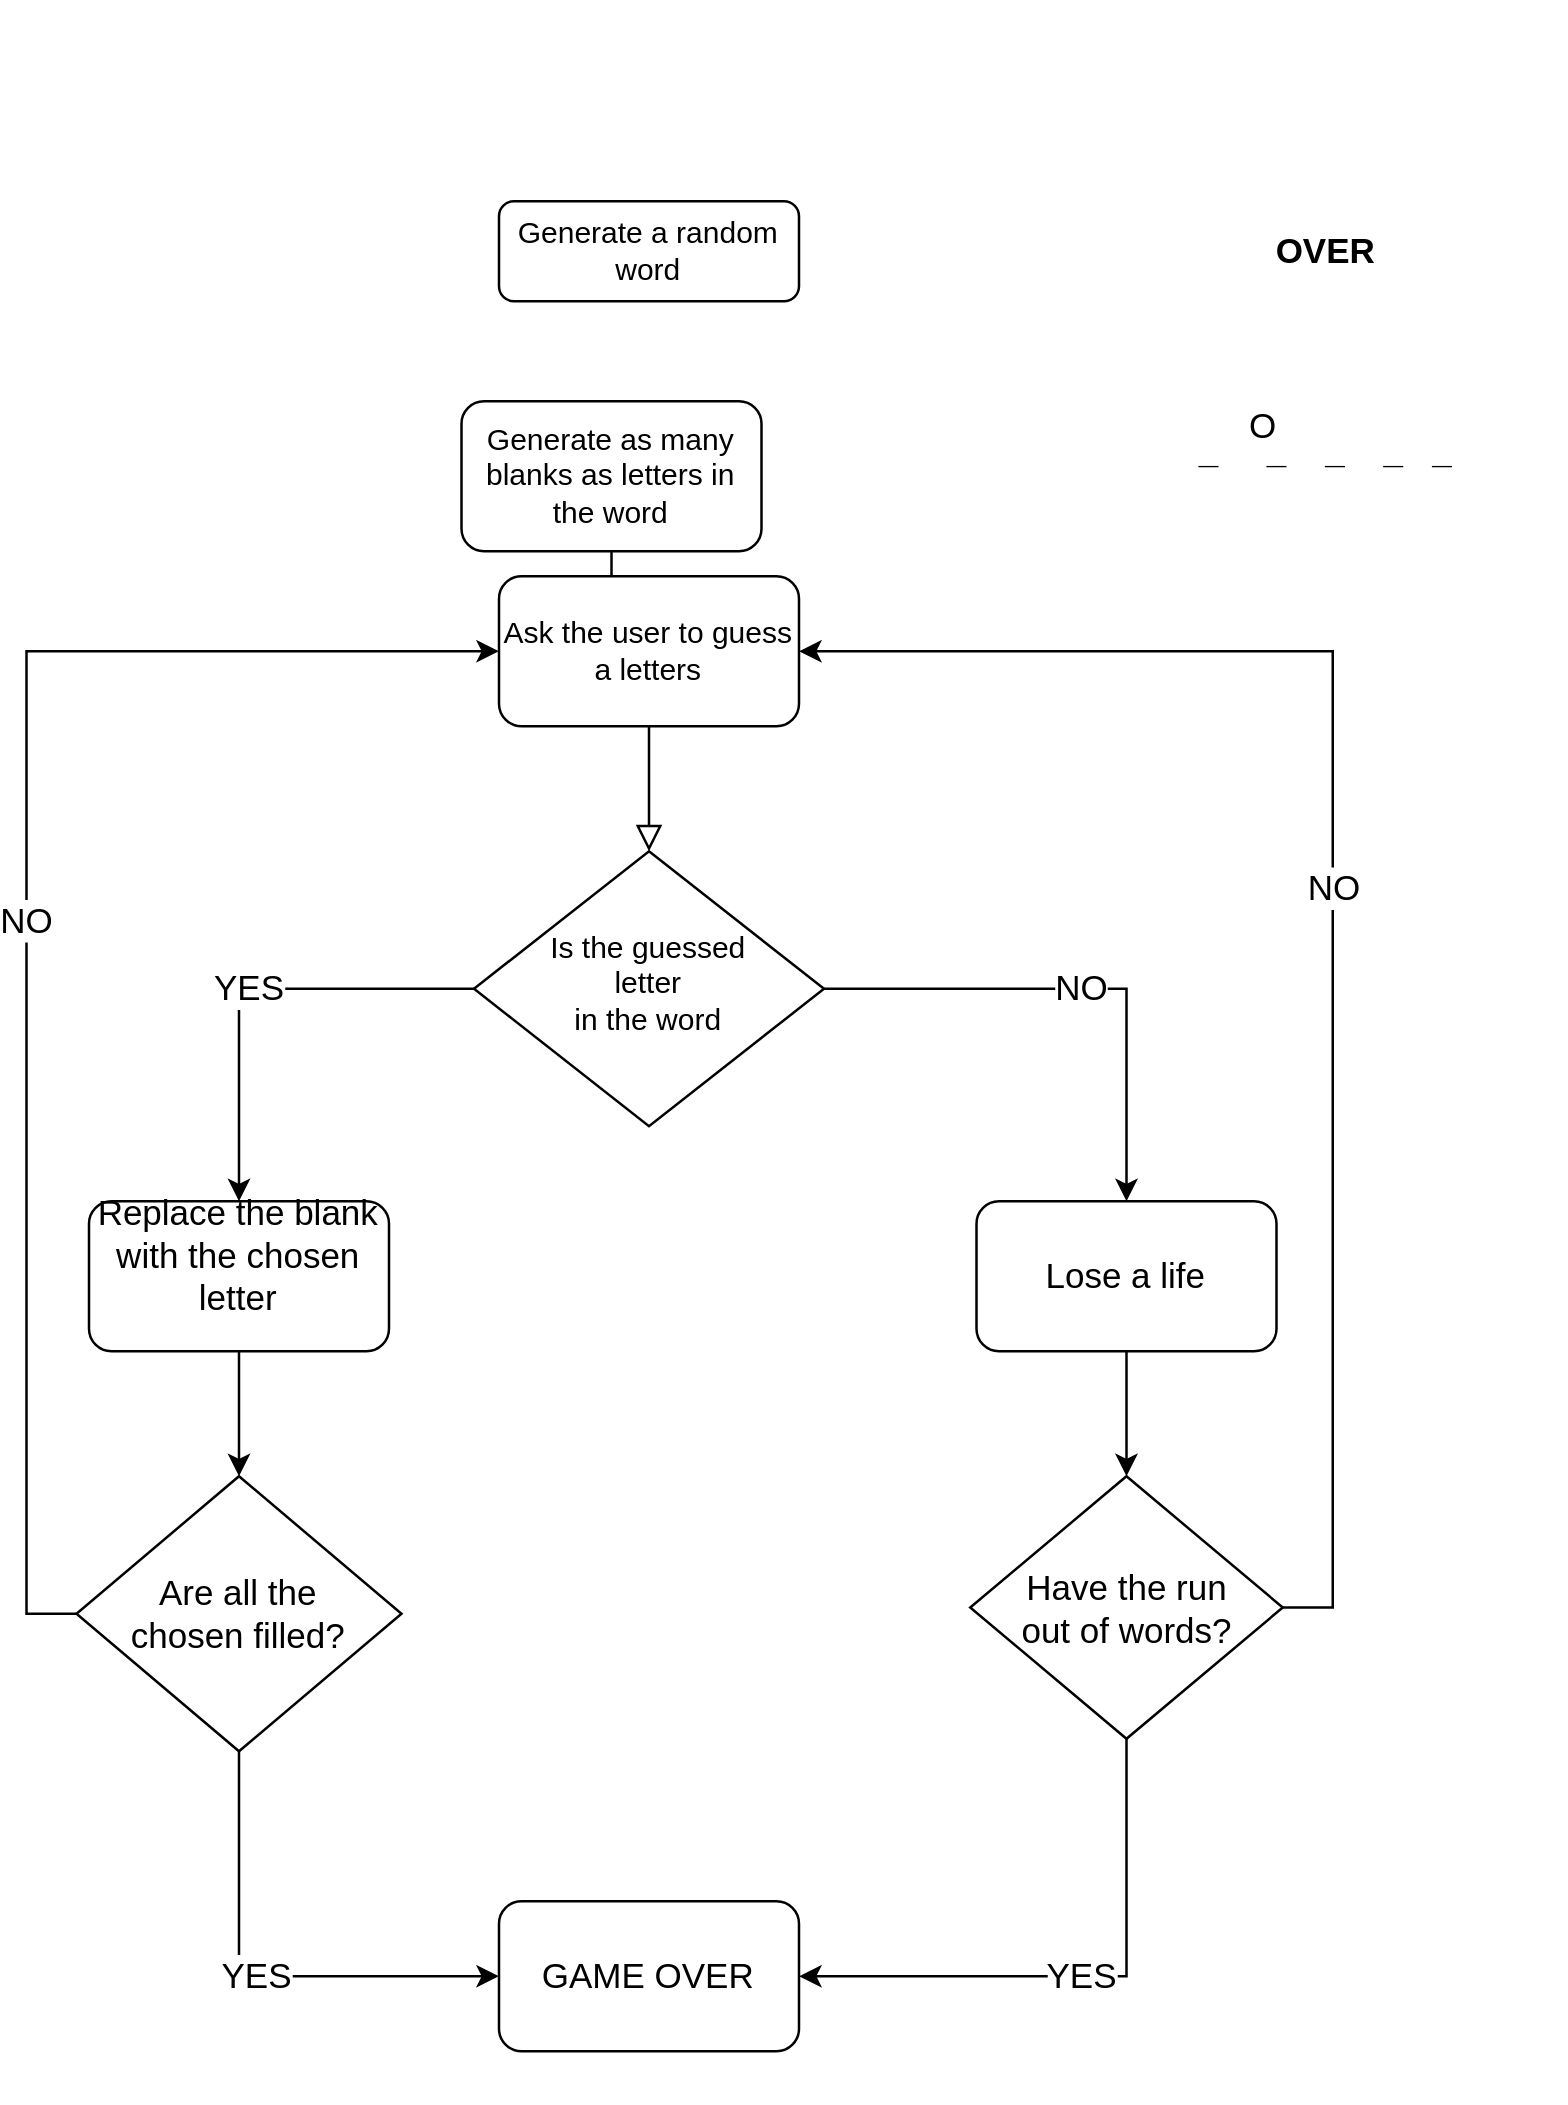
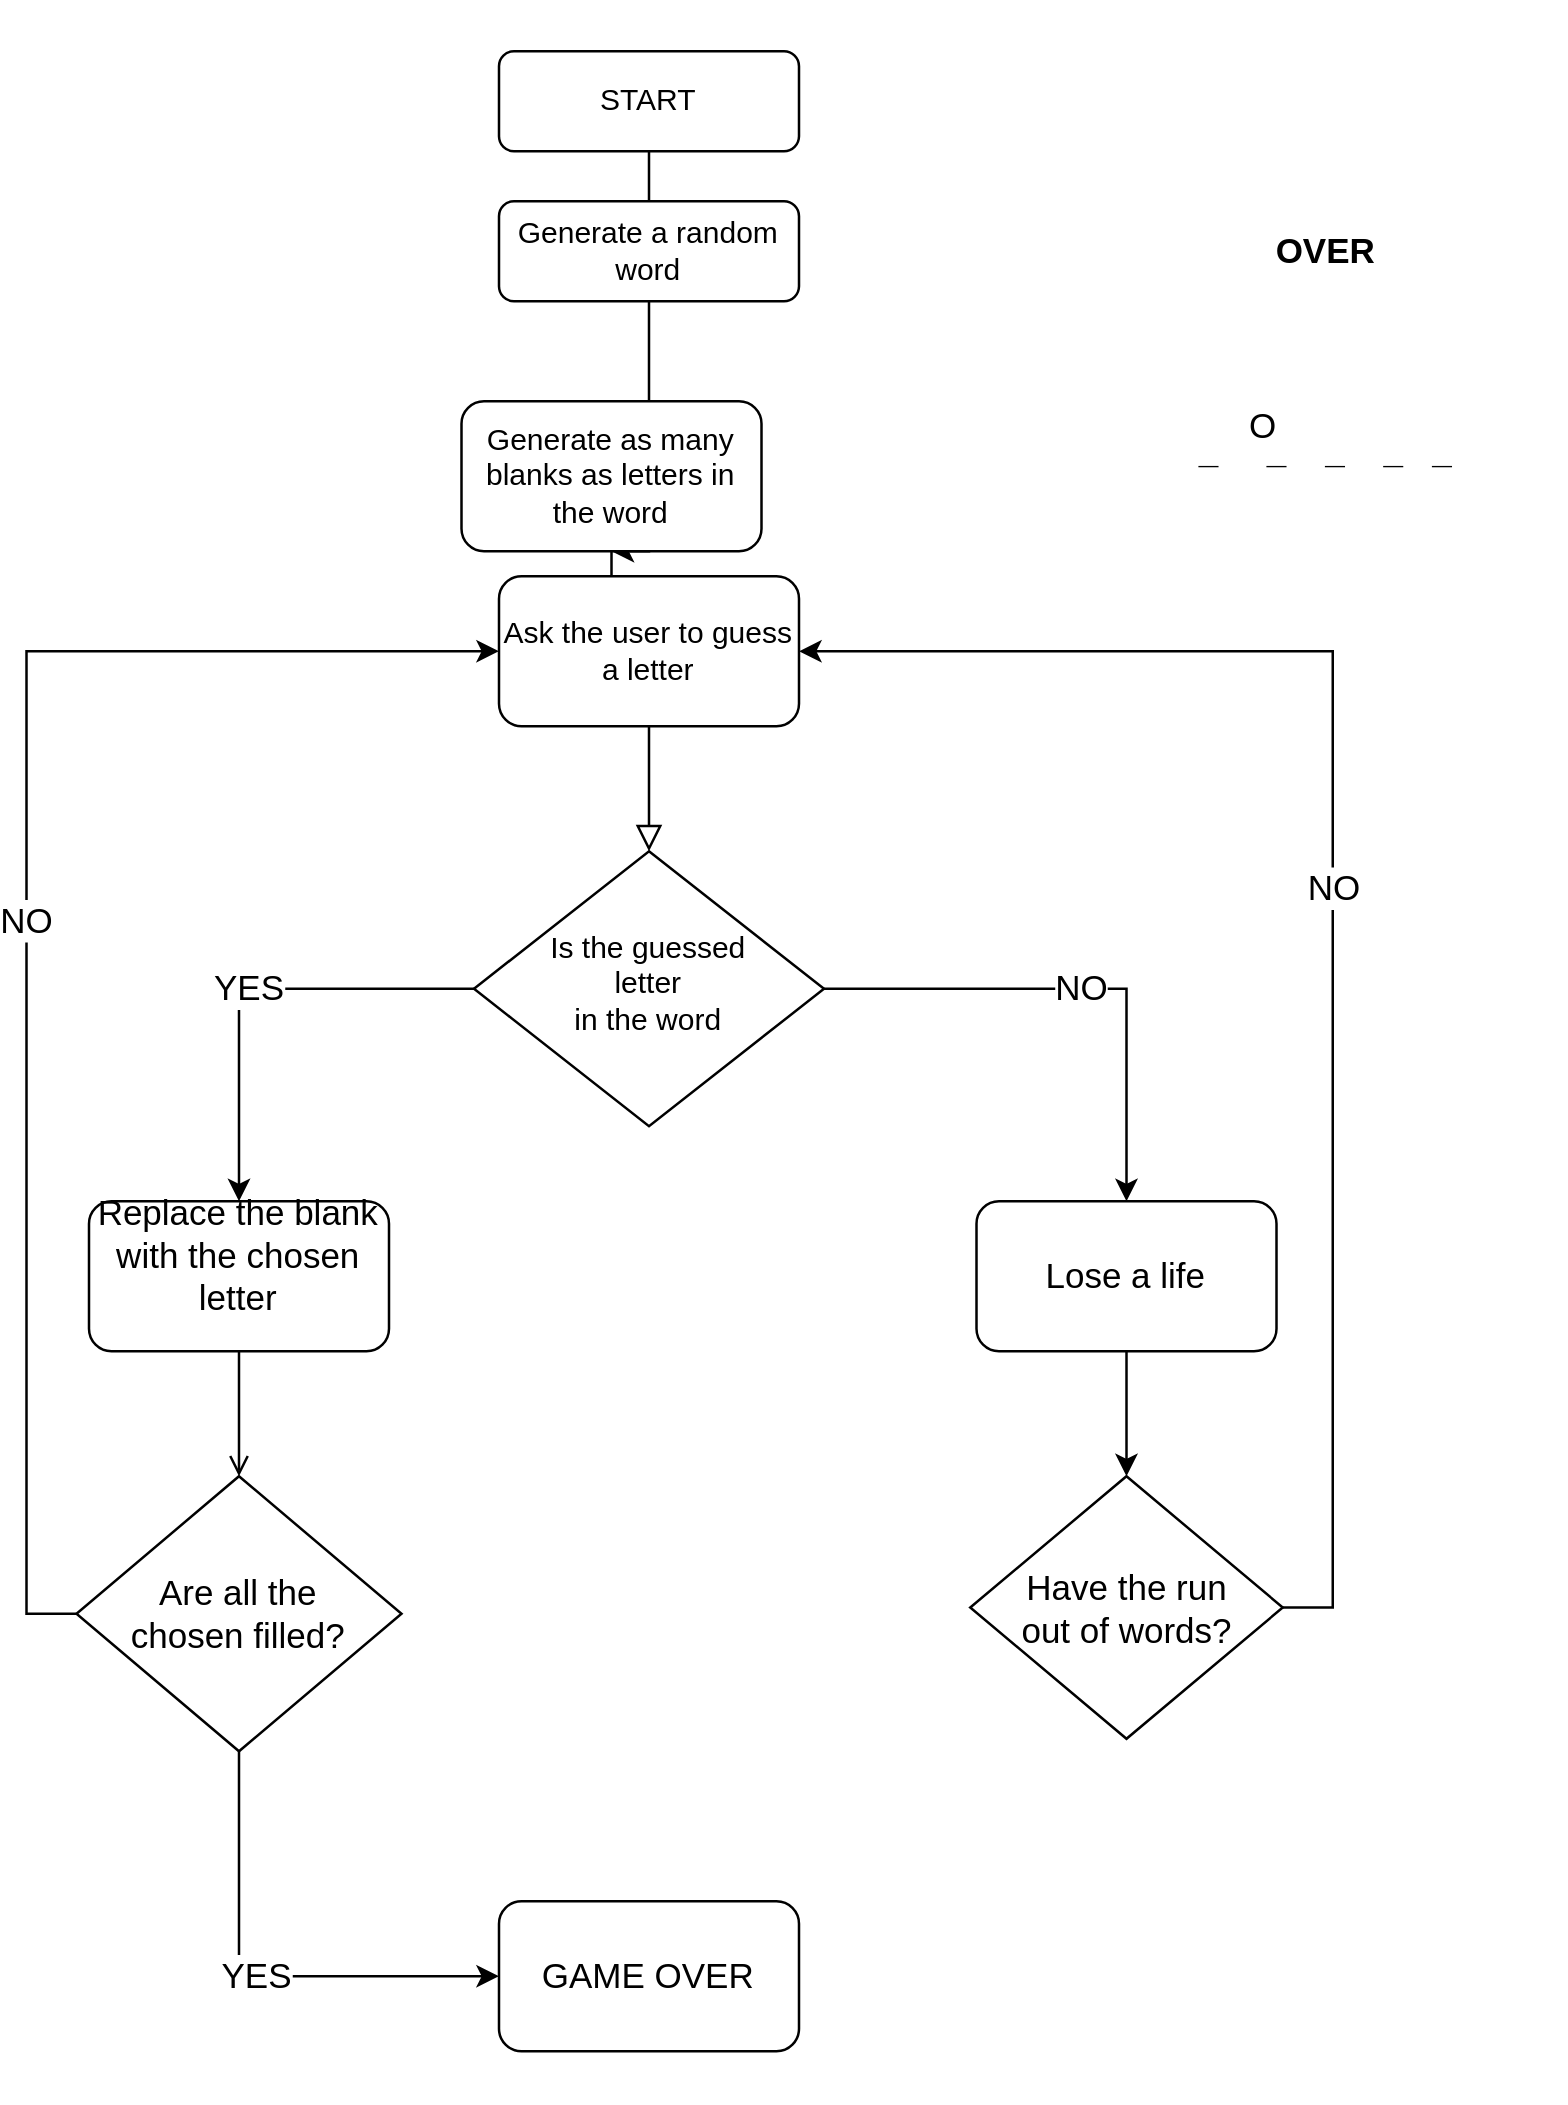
none -> (649, 101)
none -> (649, 351)
(649, 651) -> (649, 651)
(239, 1458) -> (239, 1462)
(1126, 1885) -> none
